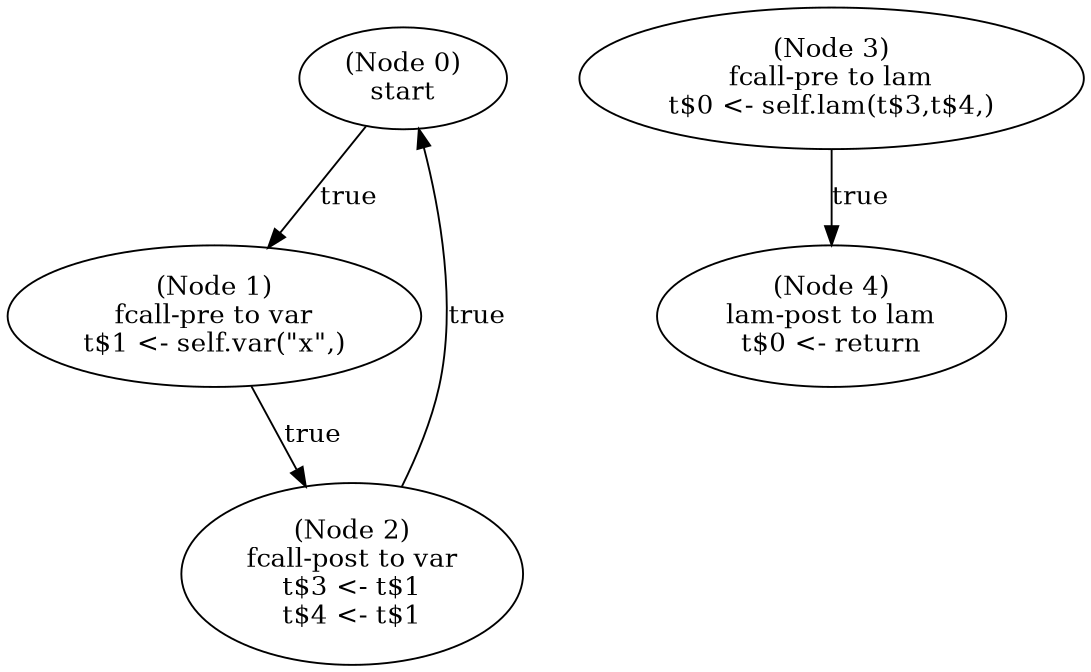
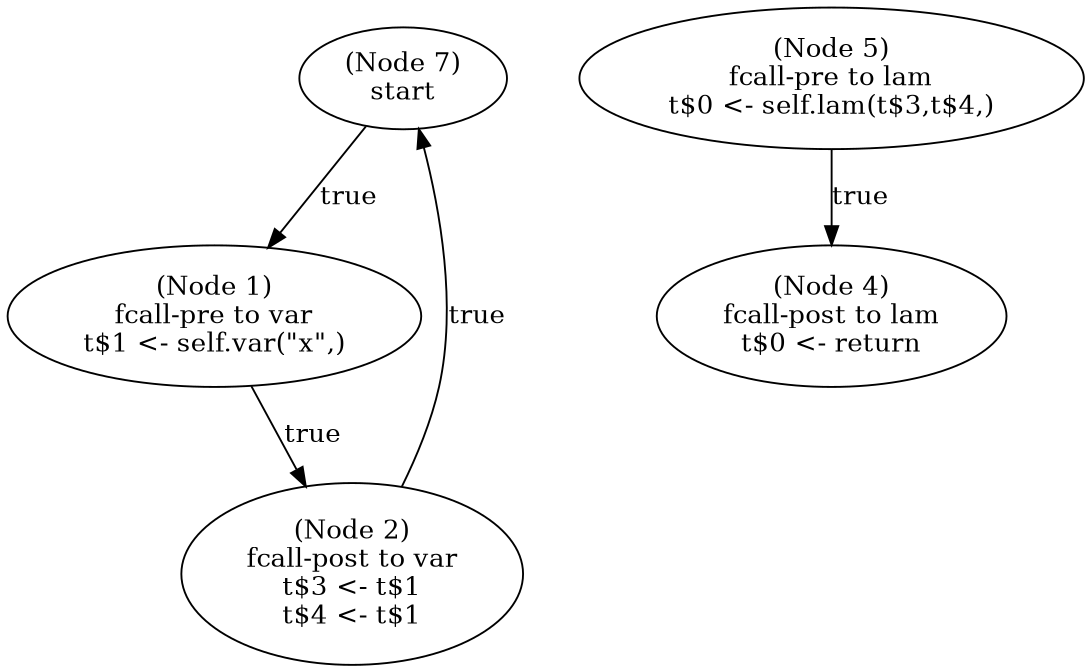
(403, 78) -> (403, 78)
(832, 78) -> (832, 78)
(832, 316) -> (832, 316)
